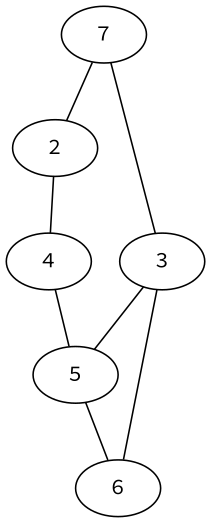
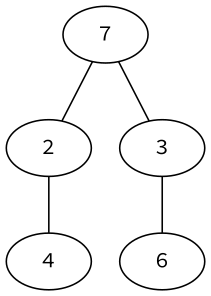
(76, 375) -> none
